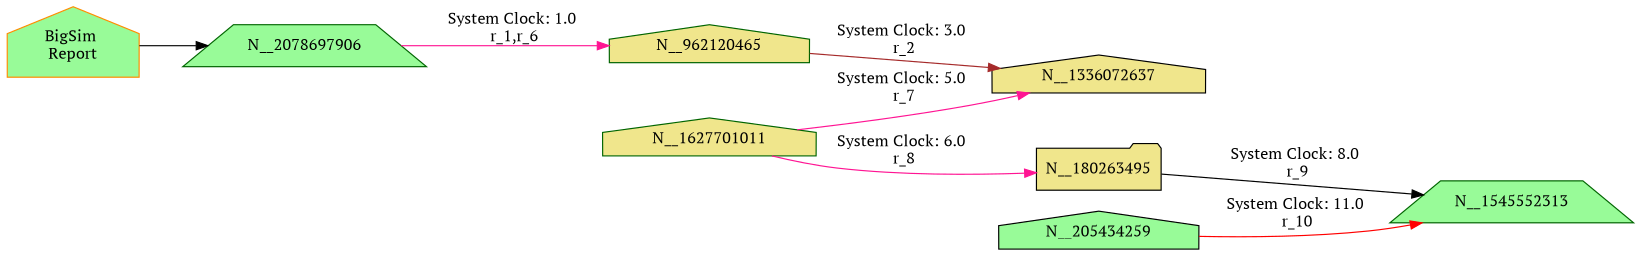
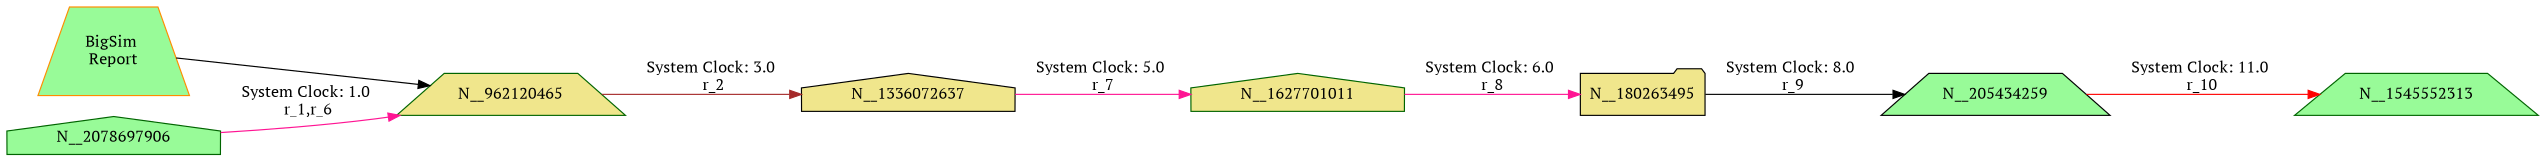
(73, 46) -> (114, 51)
(168, 46) -> (297, 71)
(305, 46) -> (114, 138)
(709, 46) -> (511, 94)
(908, 115) -> (1097, 94)
(1287, 184) -> (1799, 94)
(1099, 232) -> (1996, 94)
